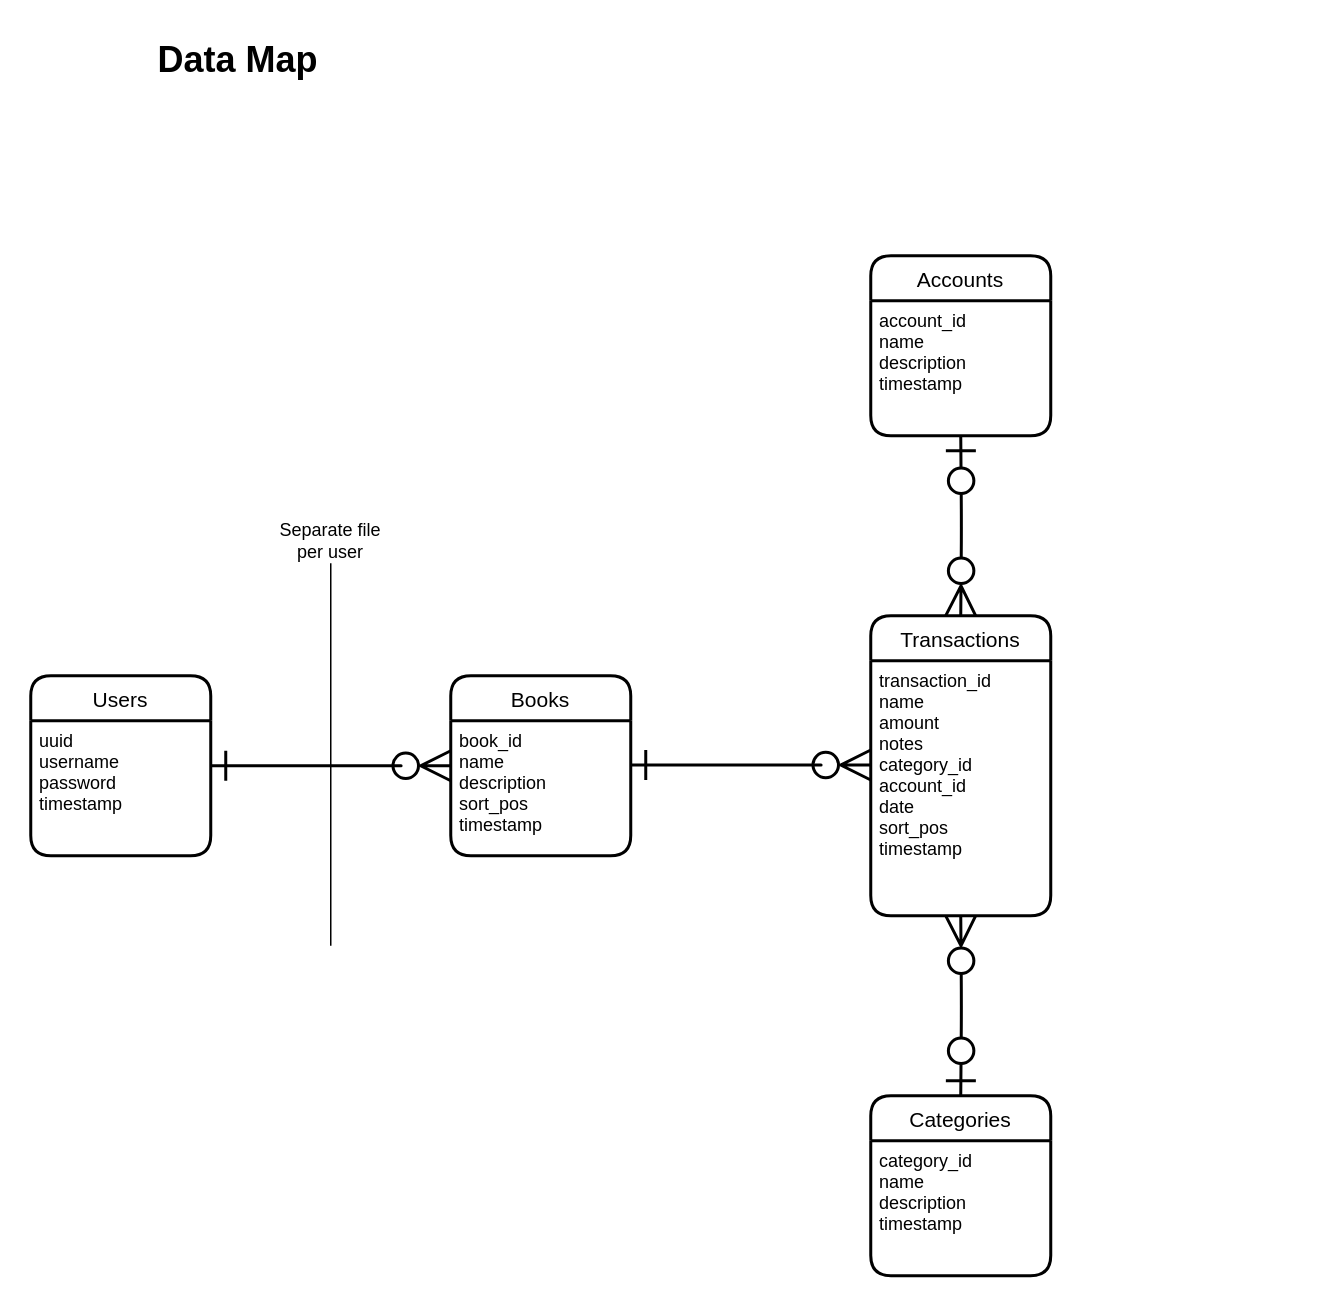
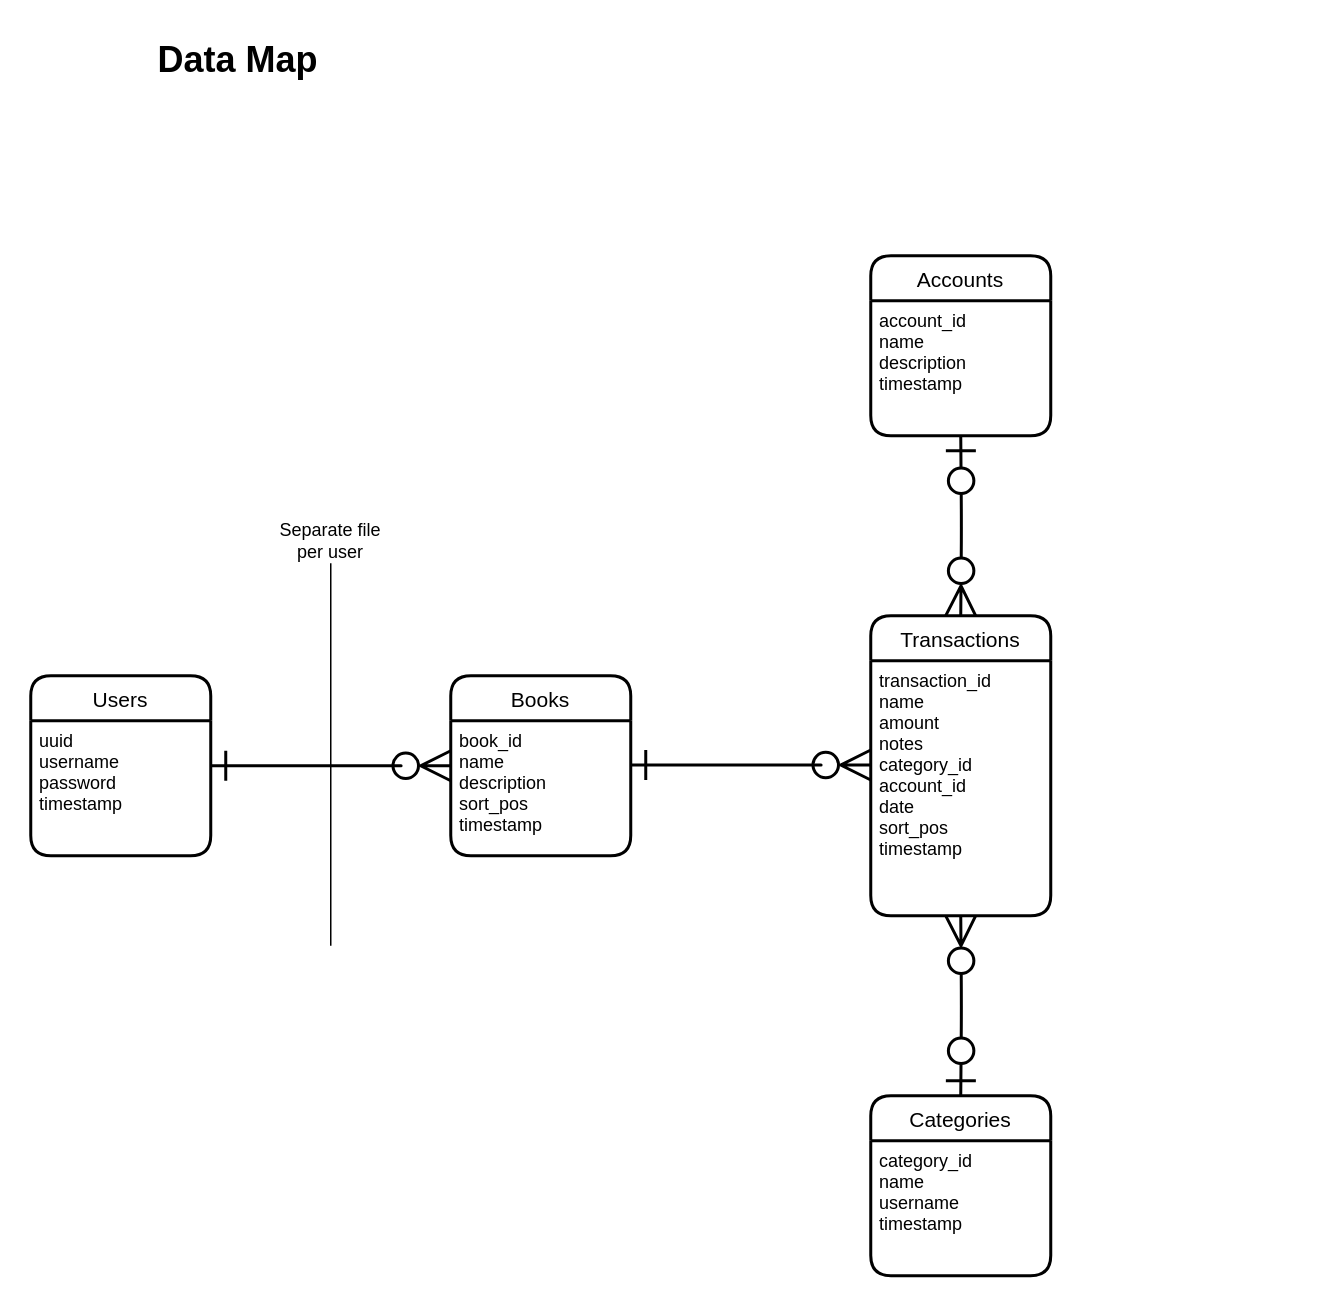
(932, 1161) -> (932, 1161)
